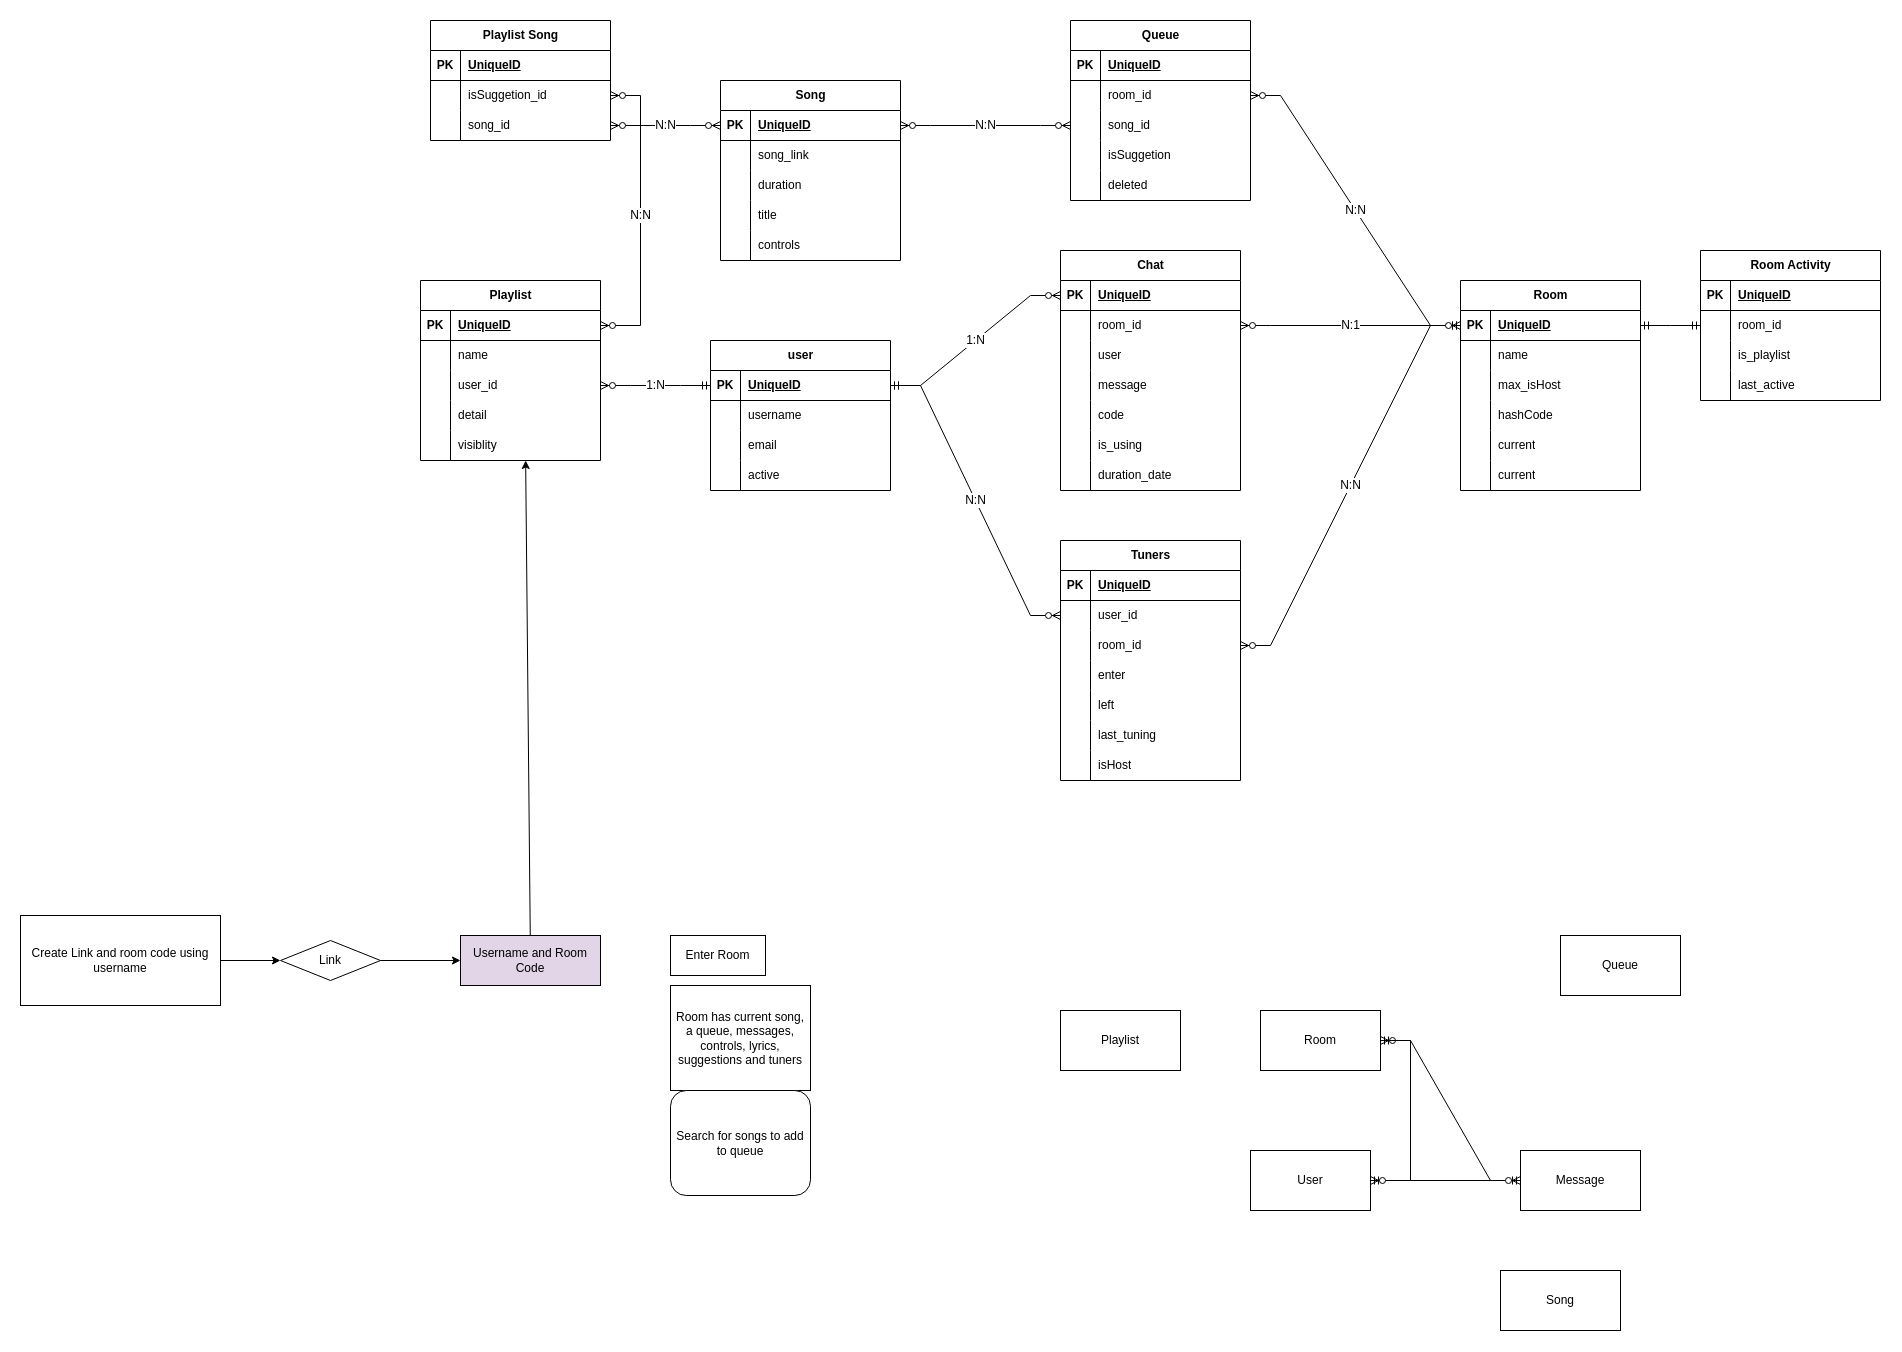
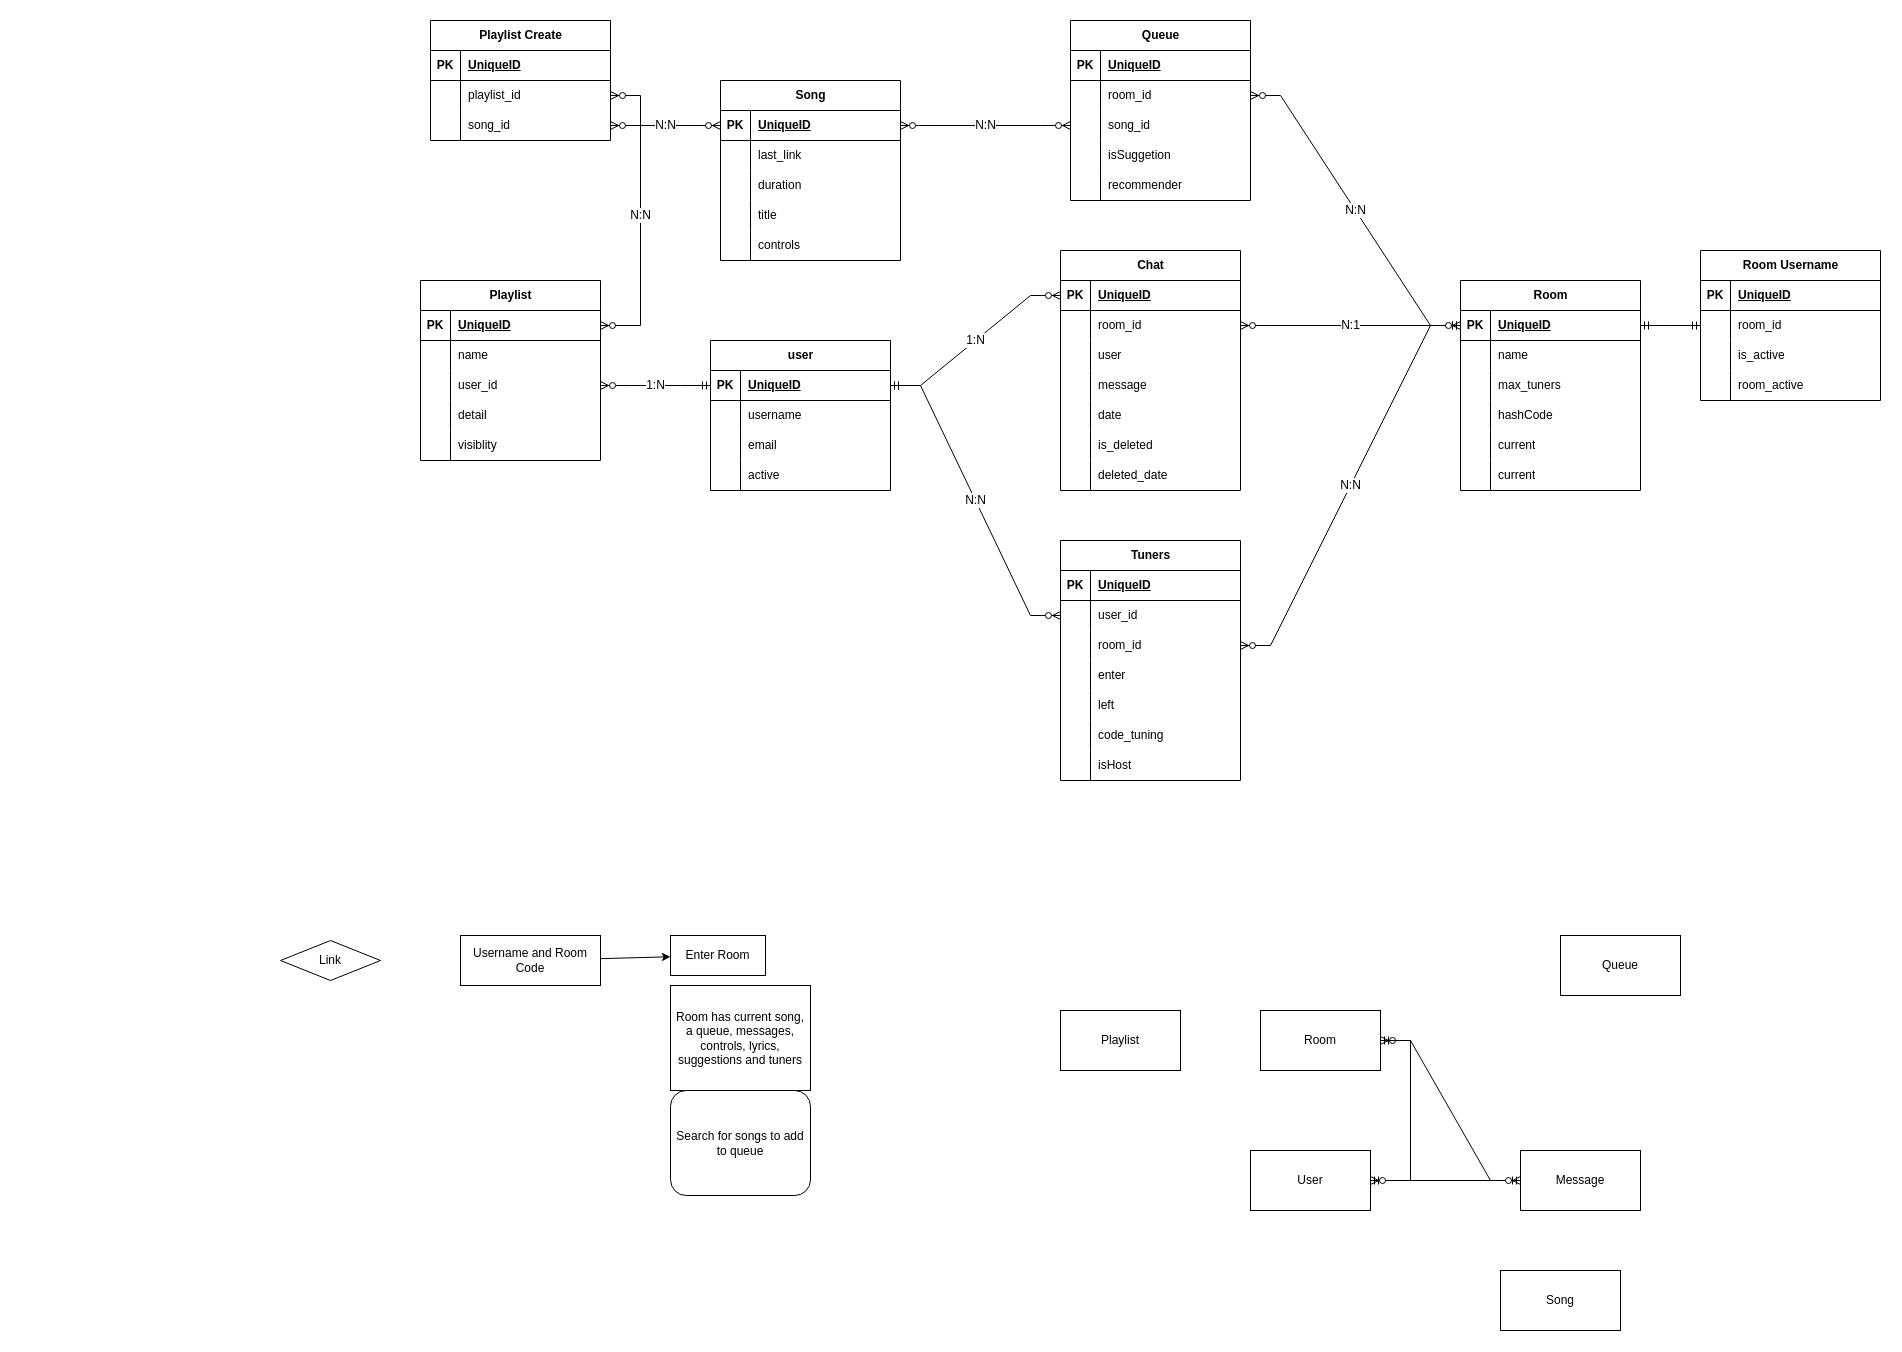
(521, 36) -> (521, 36)
(511, 96) -> (499, 96)
(786, 156) -> (784, 156)
(1130, 186) -> (1145, 186)
(1791, 266) -> (1791, 266)
(1769, 356) -> (1766, 356)
(1531, 386) -> (1532, 386)
(1772, 386) -> (1774, 386)
(1112, 416) -> (1112, 416)
(1122, 446) -> (1129, 446)
(1141, 476) -> (1137, 476)
(528, 701) -> (632, 958)
(1132, 736) -> (1134, 736)
(121, 961) -> none
(247, 961) -> none
(417, 961) -> none
(531, 961) -> (531, 961)
